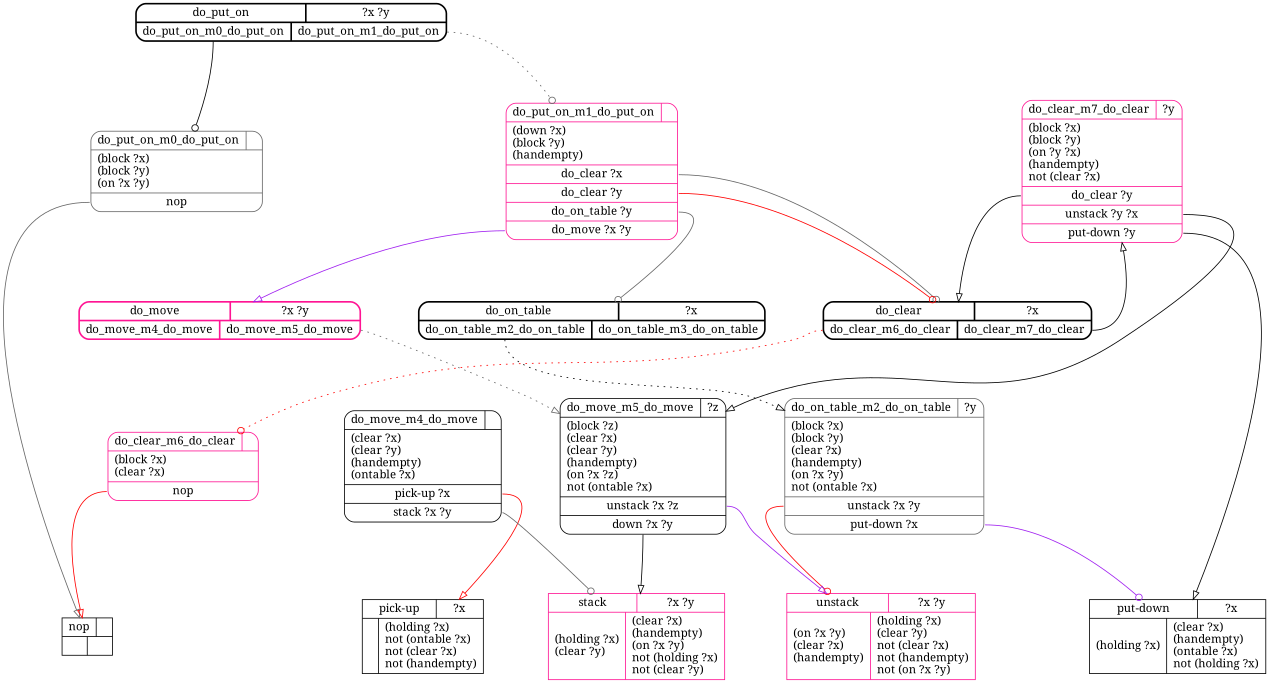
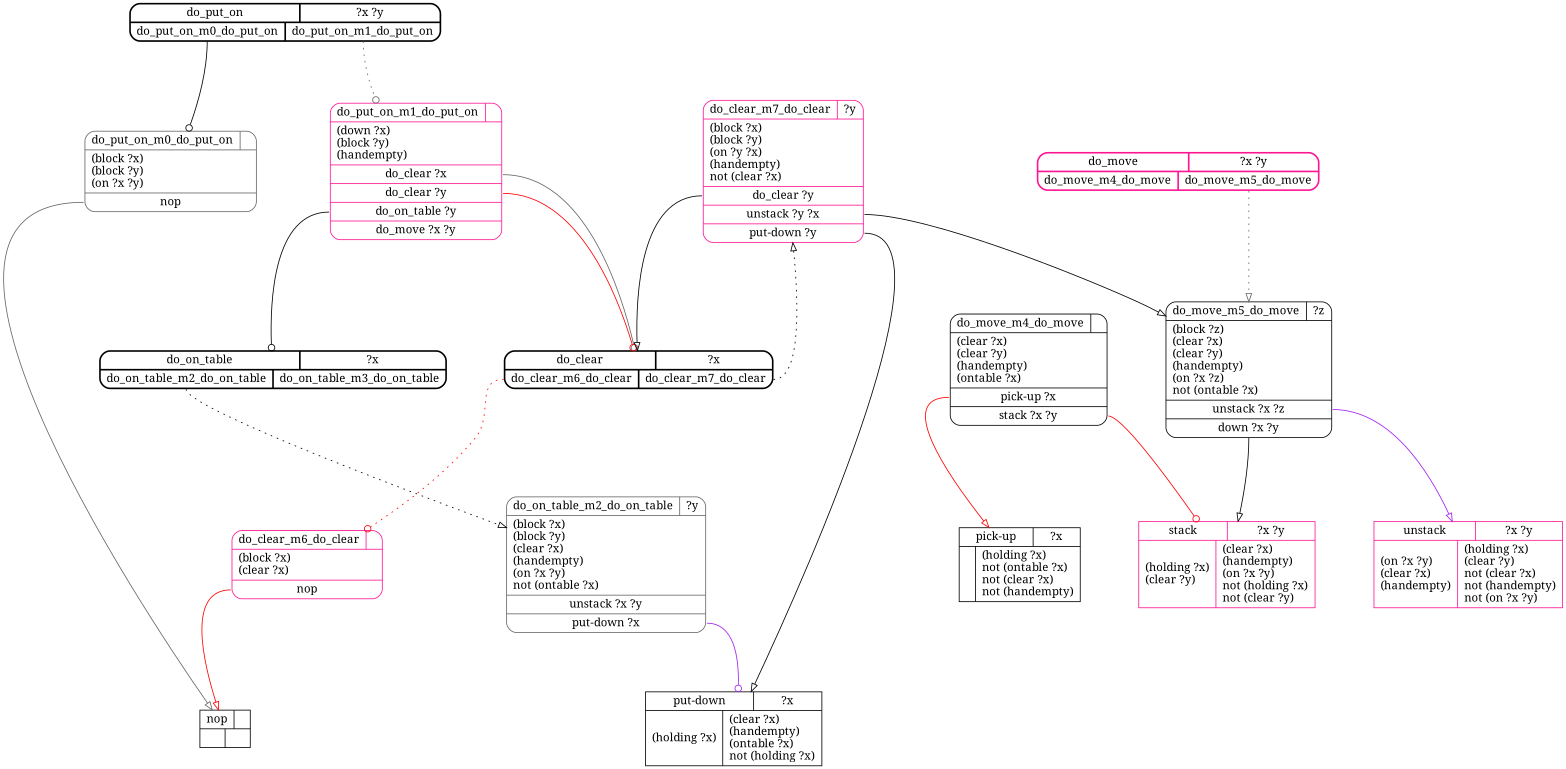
(380, 252) -> none
(668, 256) -> (278, 265)
(1125, 300) -> (797, 320)
(783, 548) -> none
(547, 549) -> (1155, 462)
